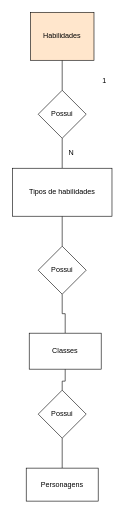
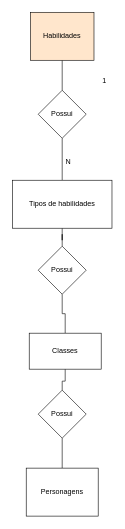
(71, 153) -> (68, 162)
(62, 192) -> (62, 204)
(62, 485) -> (62, 492)
